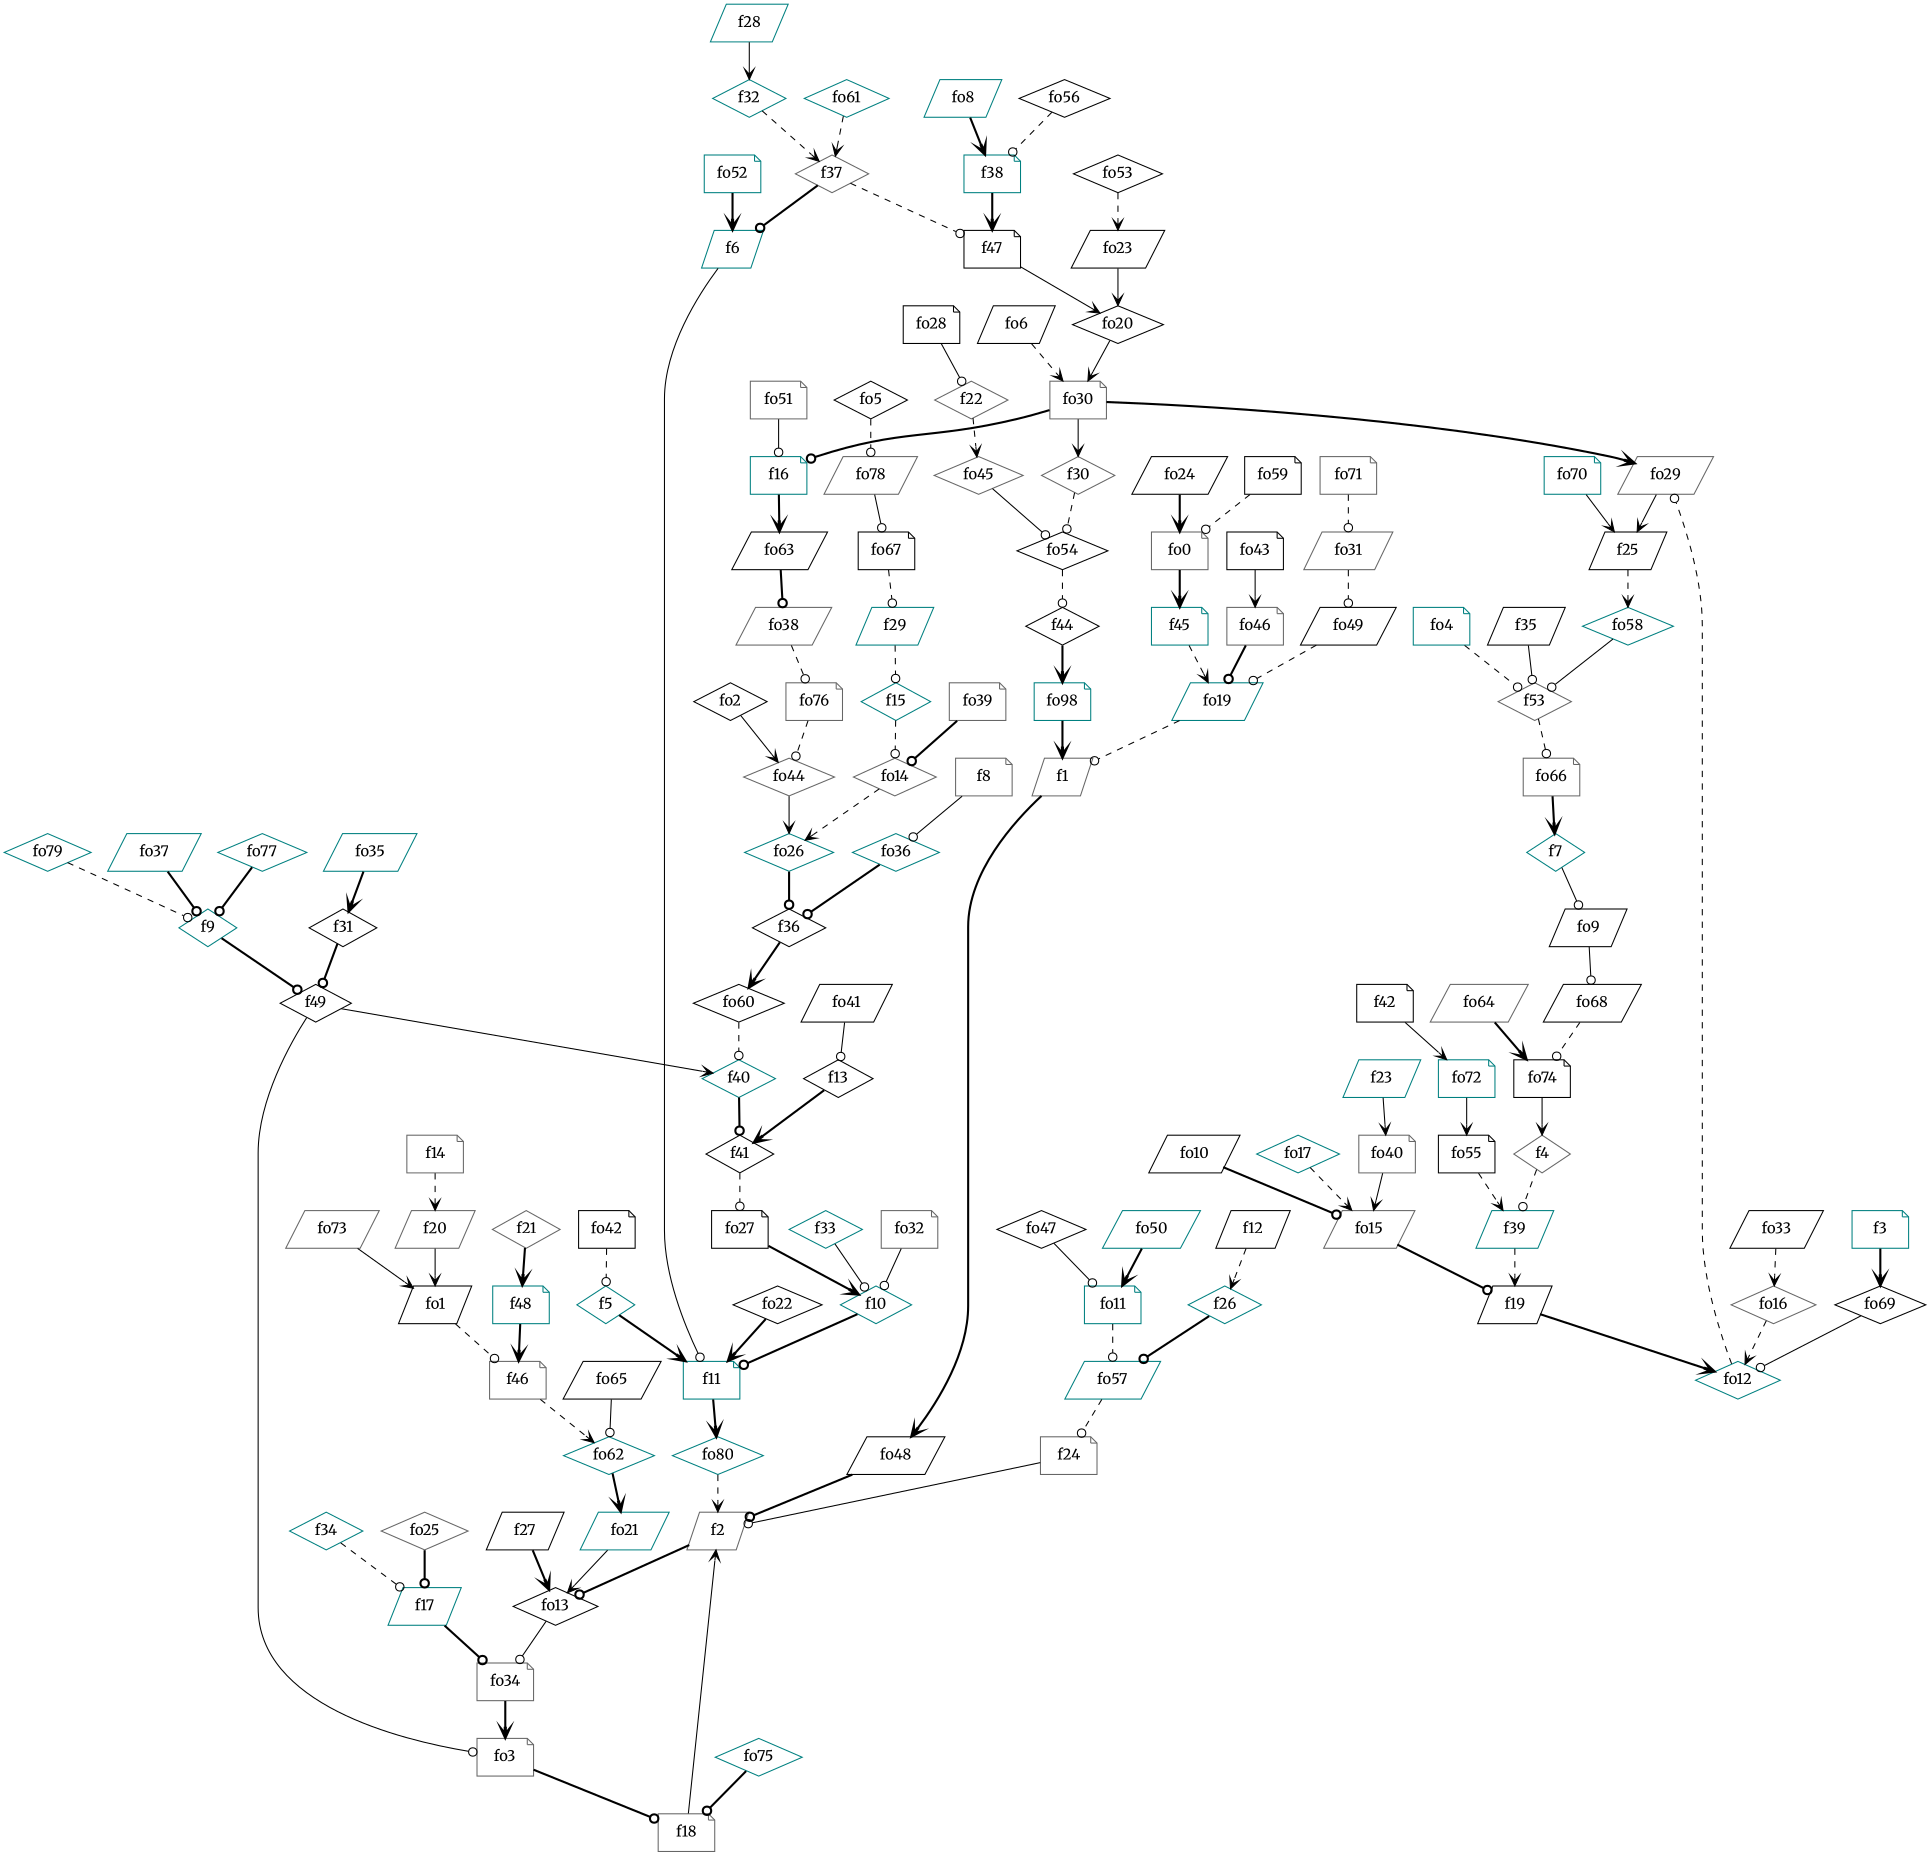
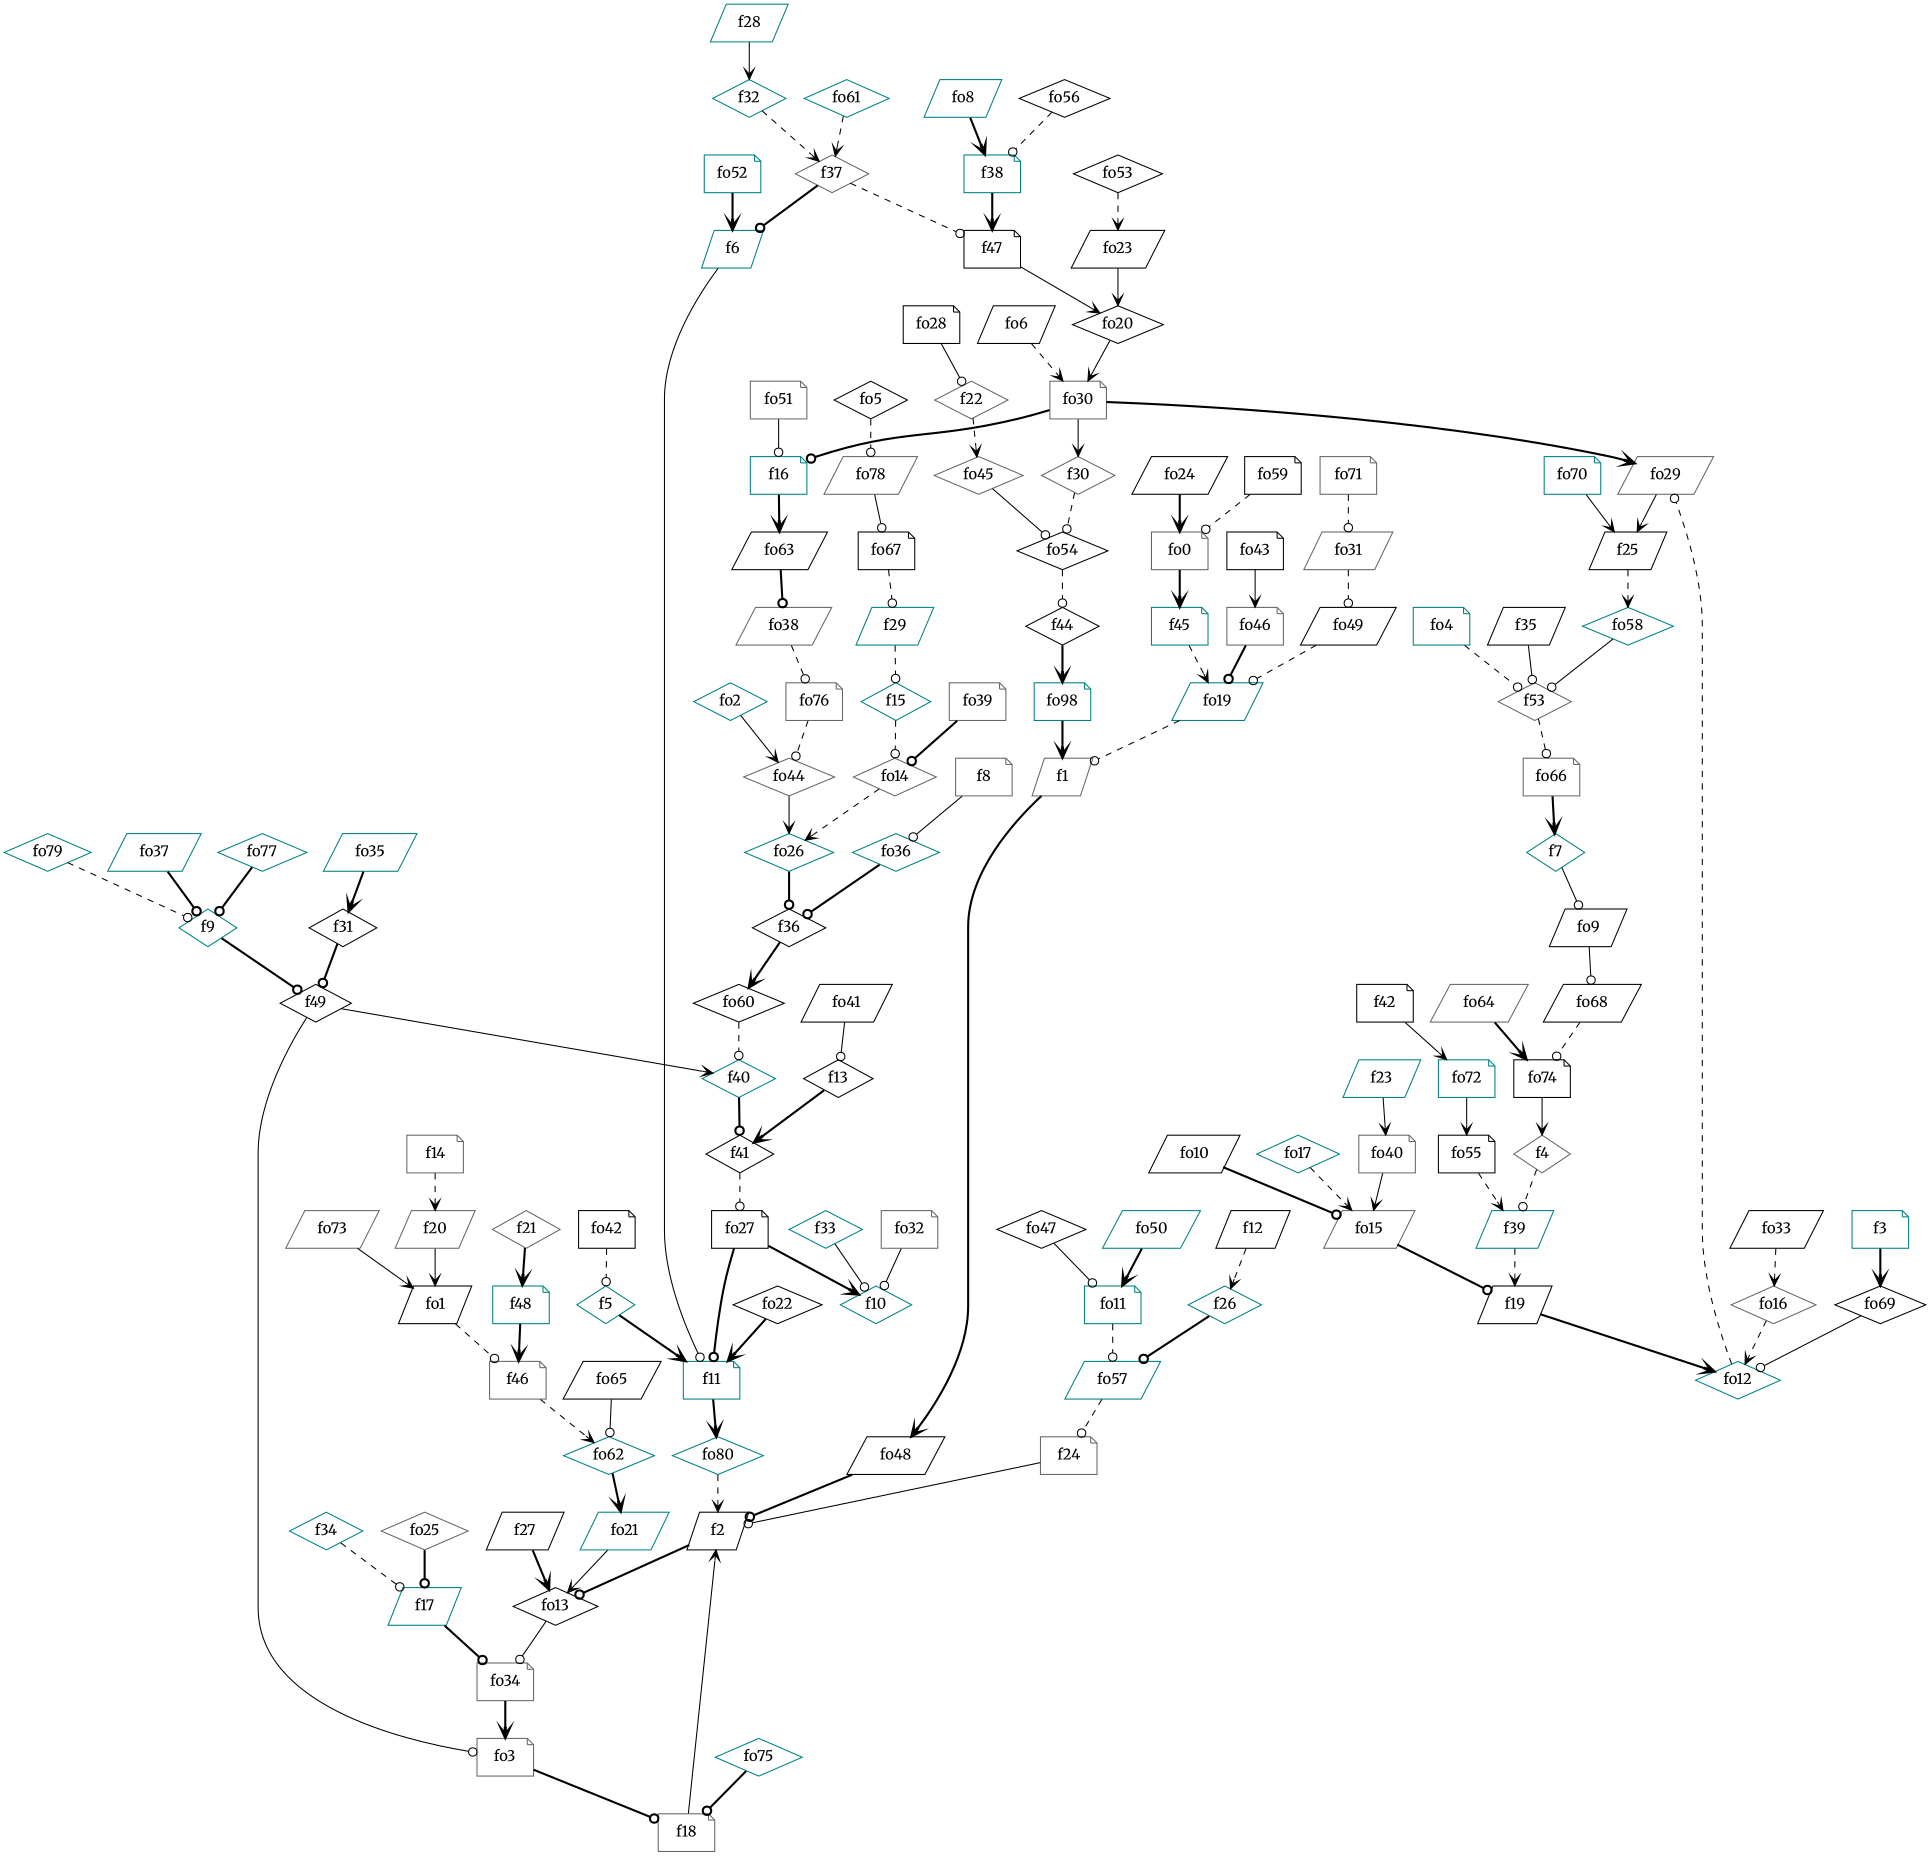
(730, 702) -> (730, 702)
(803, 1339) -> (722, 1300)
(718, 1531) -> (718, 1531)
